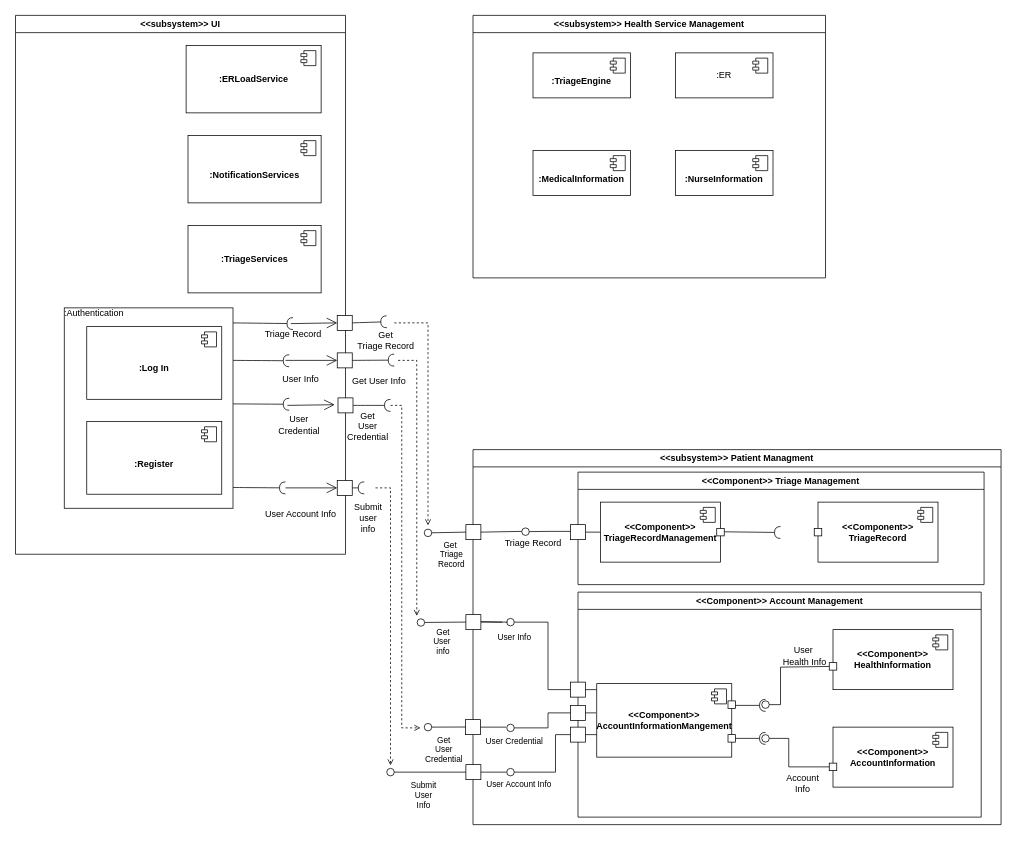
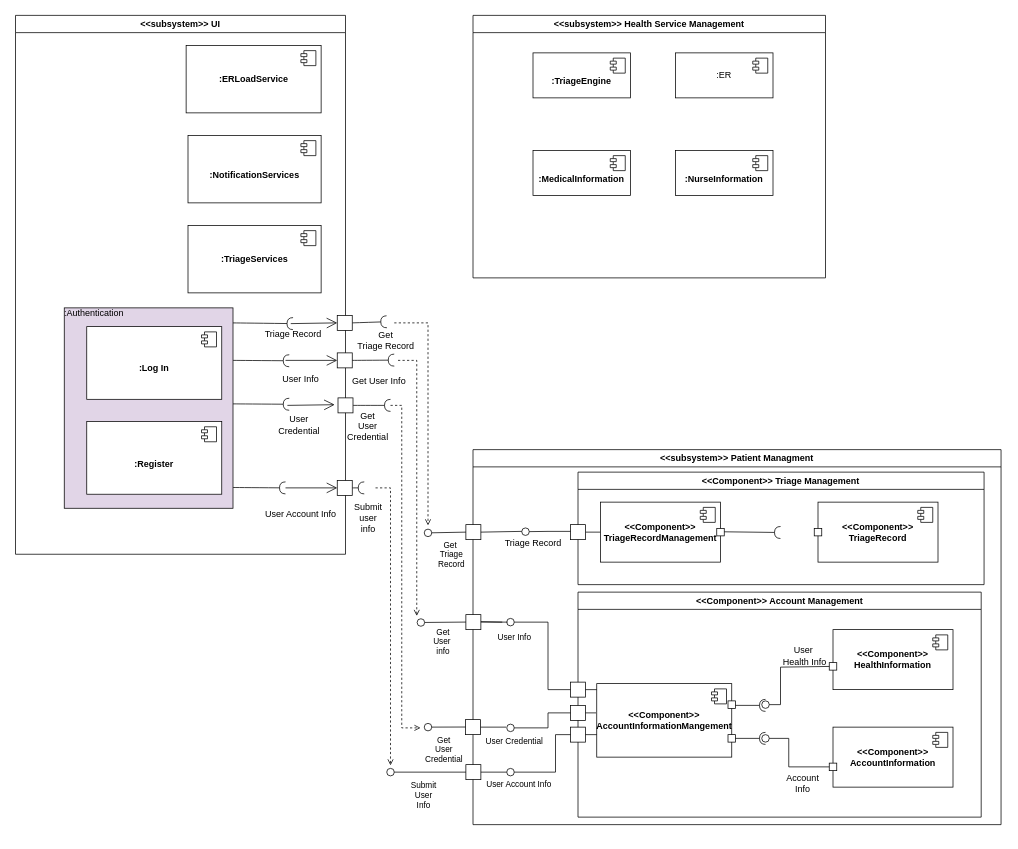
(149, 408) -> (149, 408)
